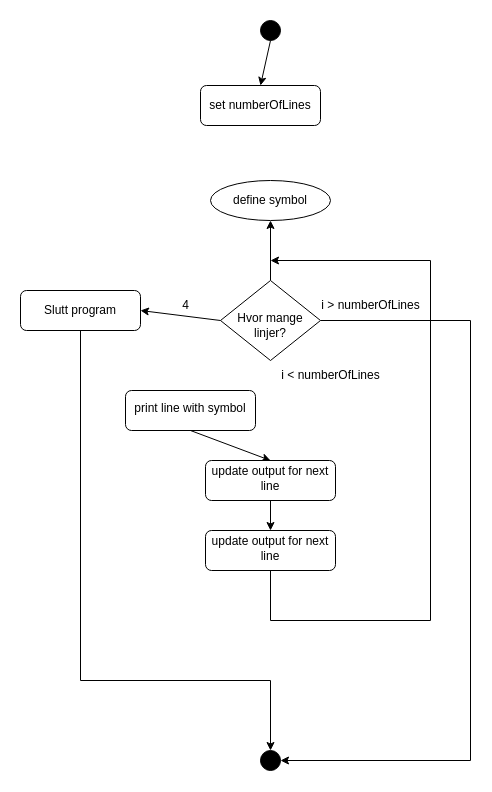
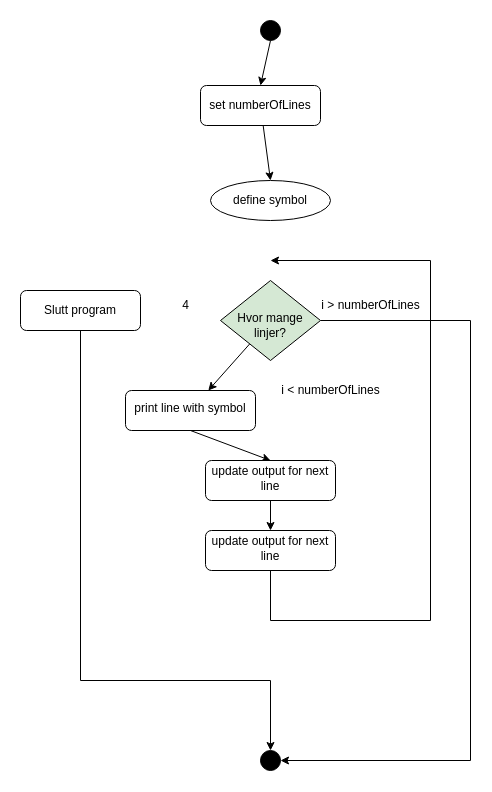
none -> (266, 149)
(271, 254) -> (231, 365)
(184, 316) -> none
(271, 321) -> (271, 321)
(331, 376) -> (331, 391)
